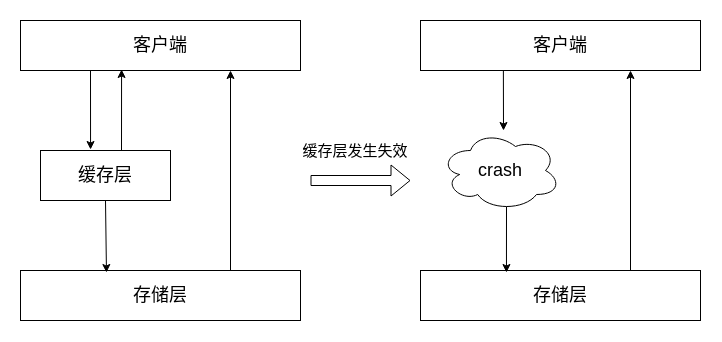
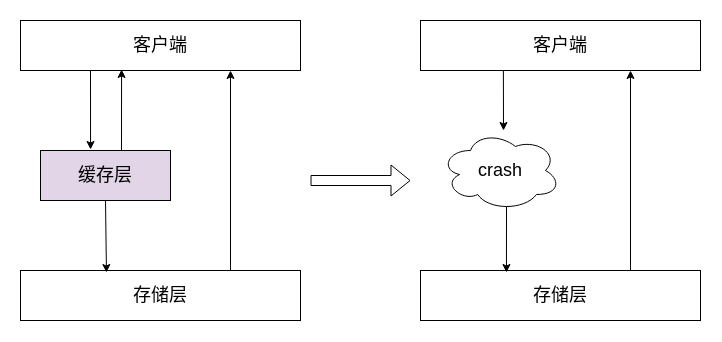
(356, 151) -> none
(106, 176) -> (106, 176)
